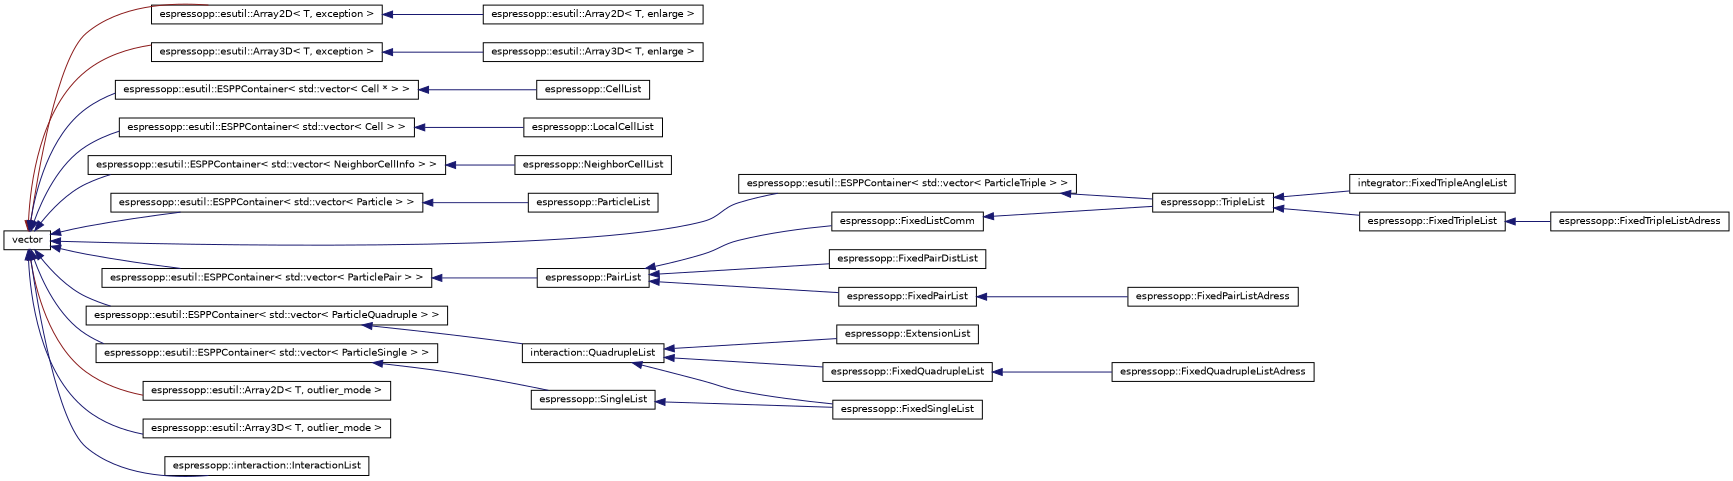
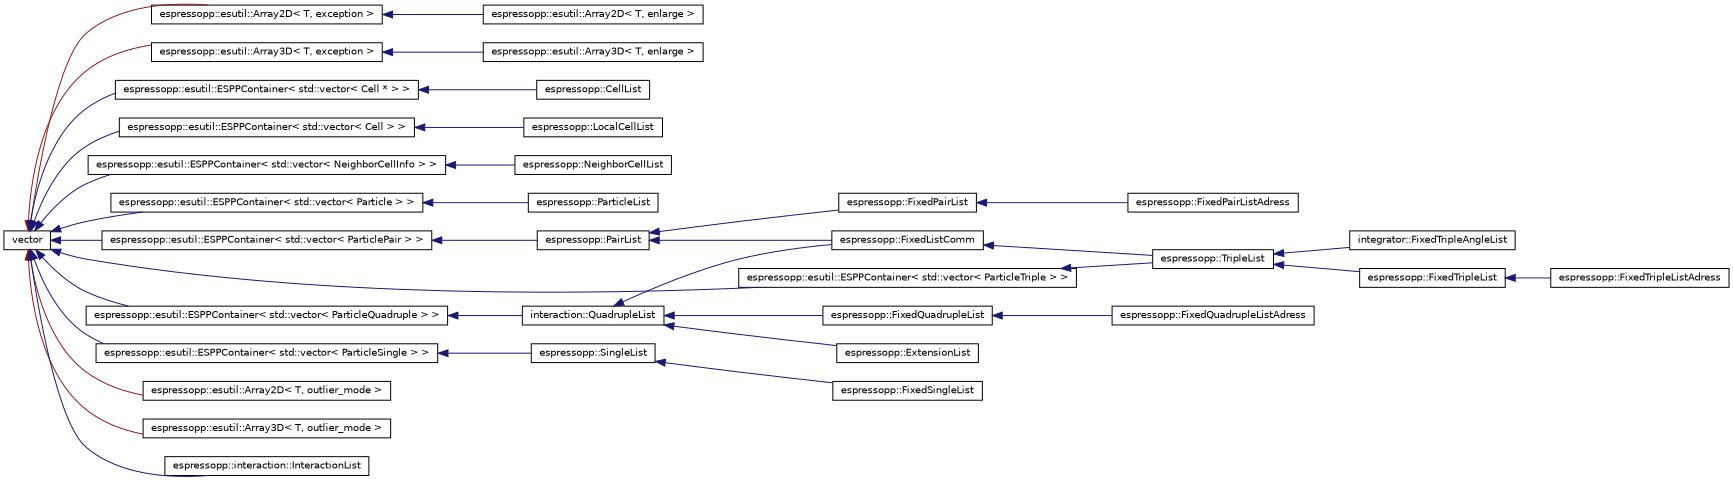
(908, 259) -> none
(64, 384) -> (64, 384)
(736, 390) -> (724, 263)
